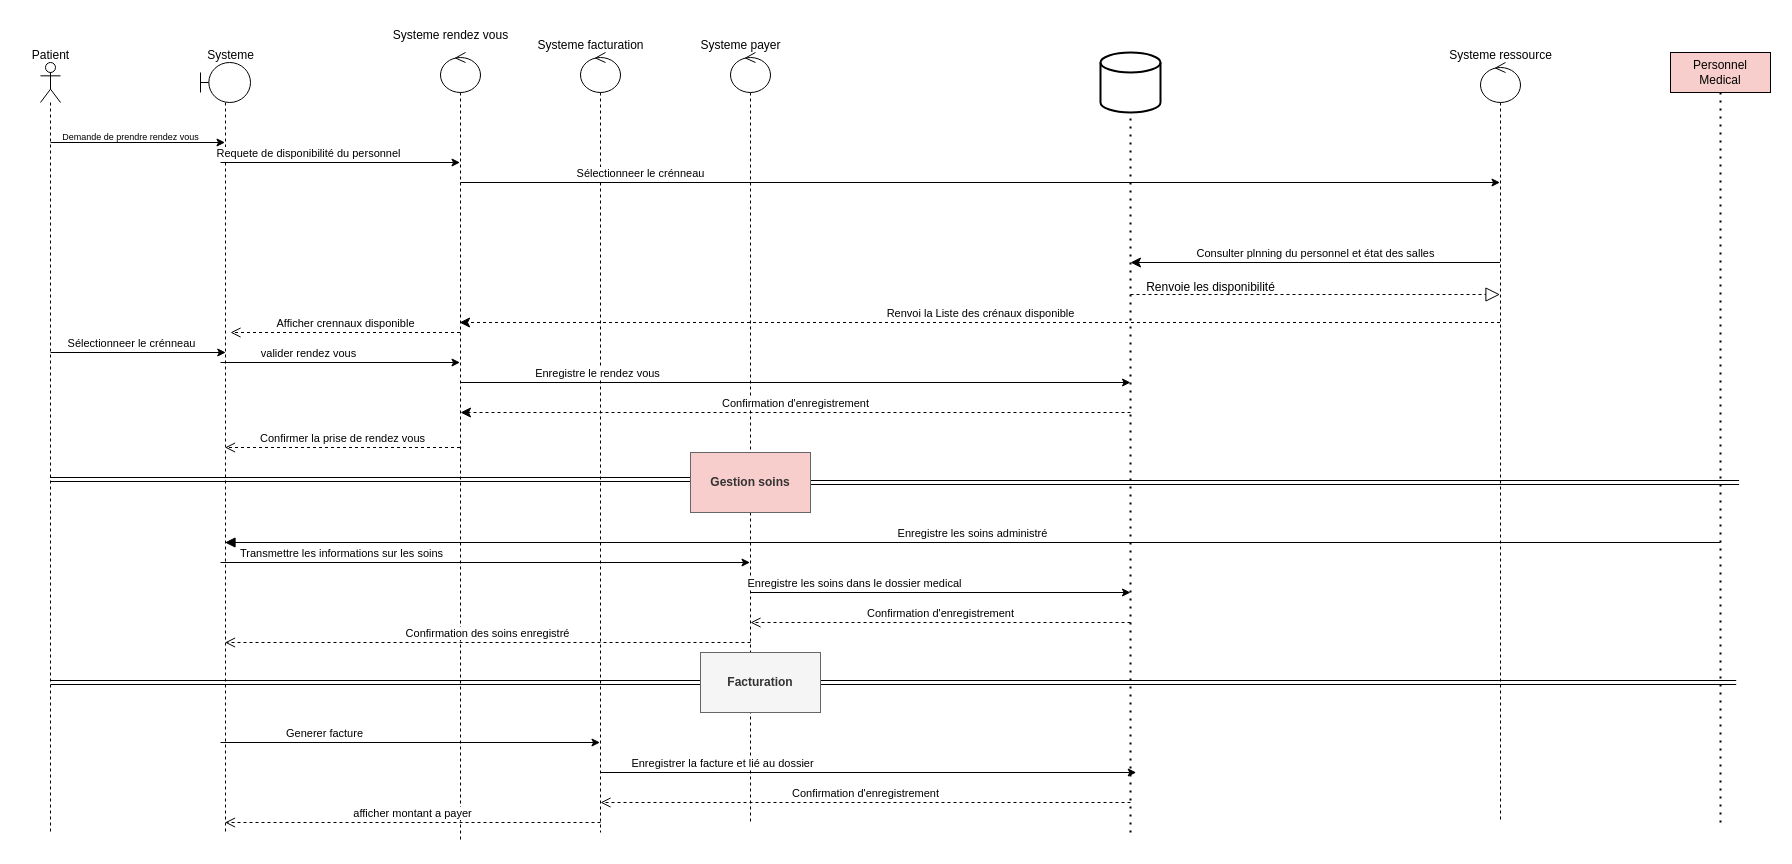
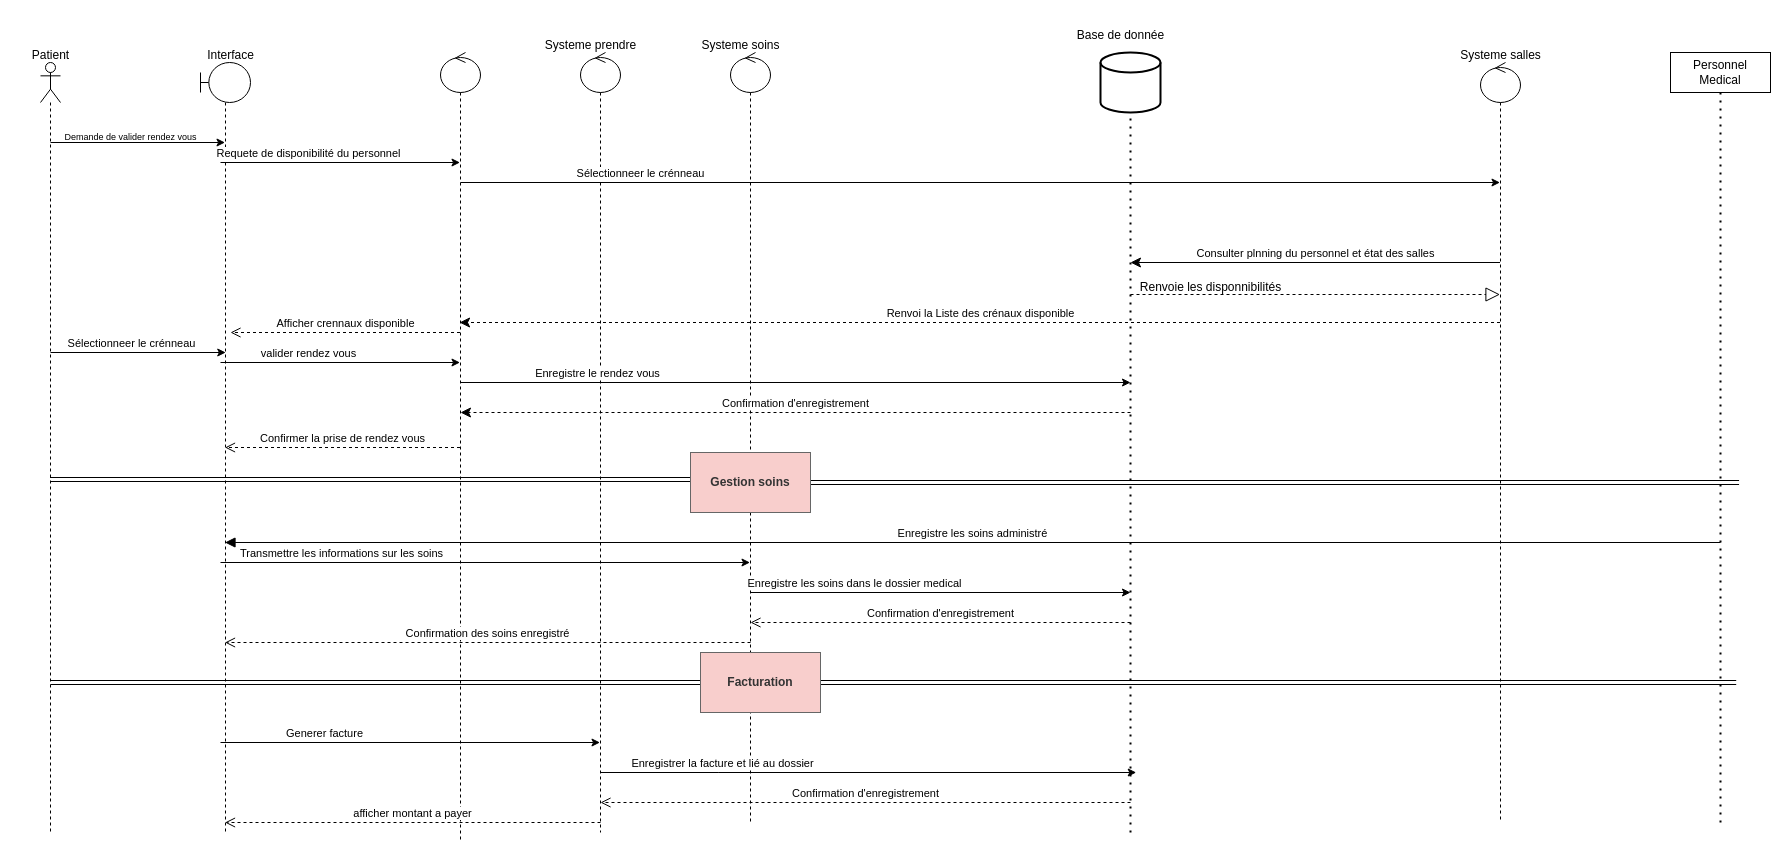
(451, 36) -> none
none -> (1121, 36)
(591, 46) -> (591, 46)
(741, 46) -> (741, 46)
(231, 56) -> (231, 56)
(1501, 56) -> (1501, 56)
(1721, 73) -> (1721, 73)
(131, 138) -> (131, 138)
(1211, 288) -> (1211, 288)
(761, 683) -> (761, 683)
